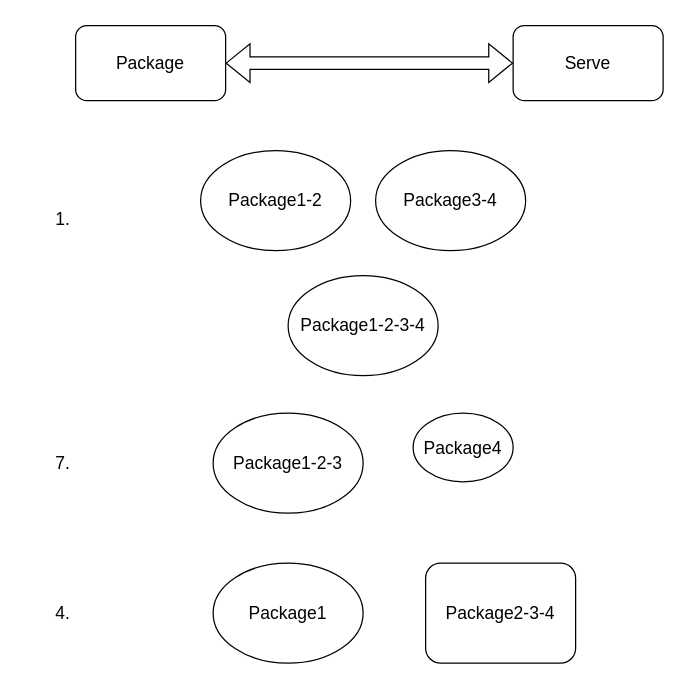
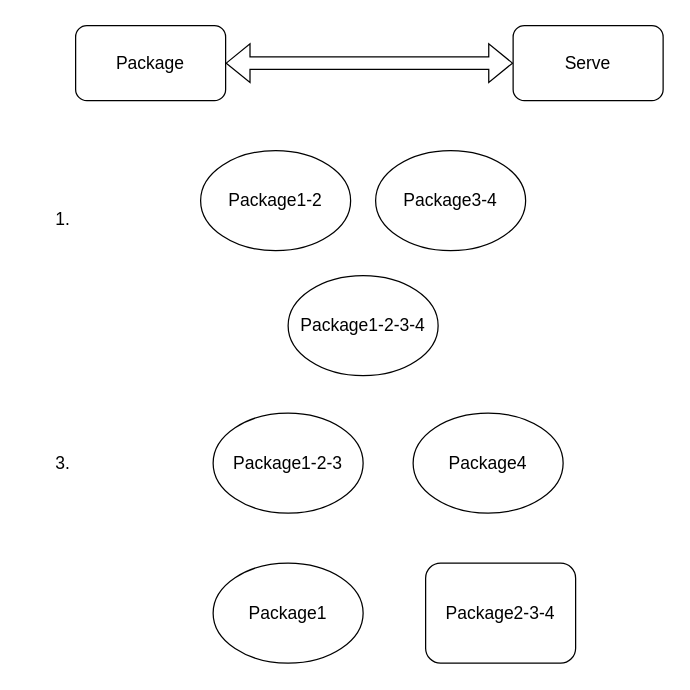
(463, 448) -> (488, 463)
(63, 463) -> (63, 463)
(63, 613) -> none
